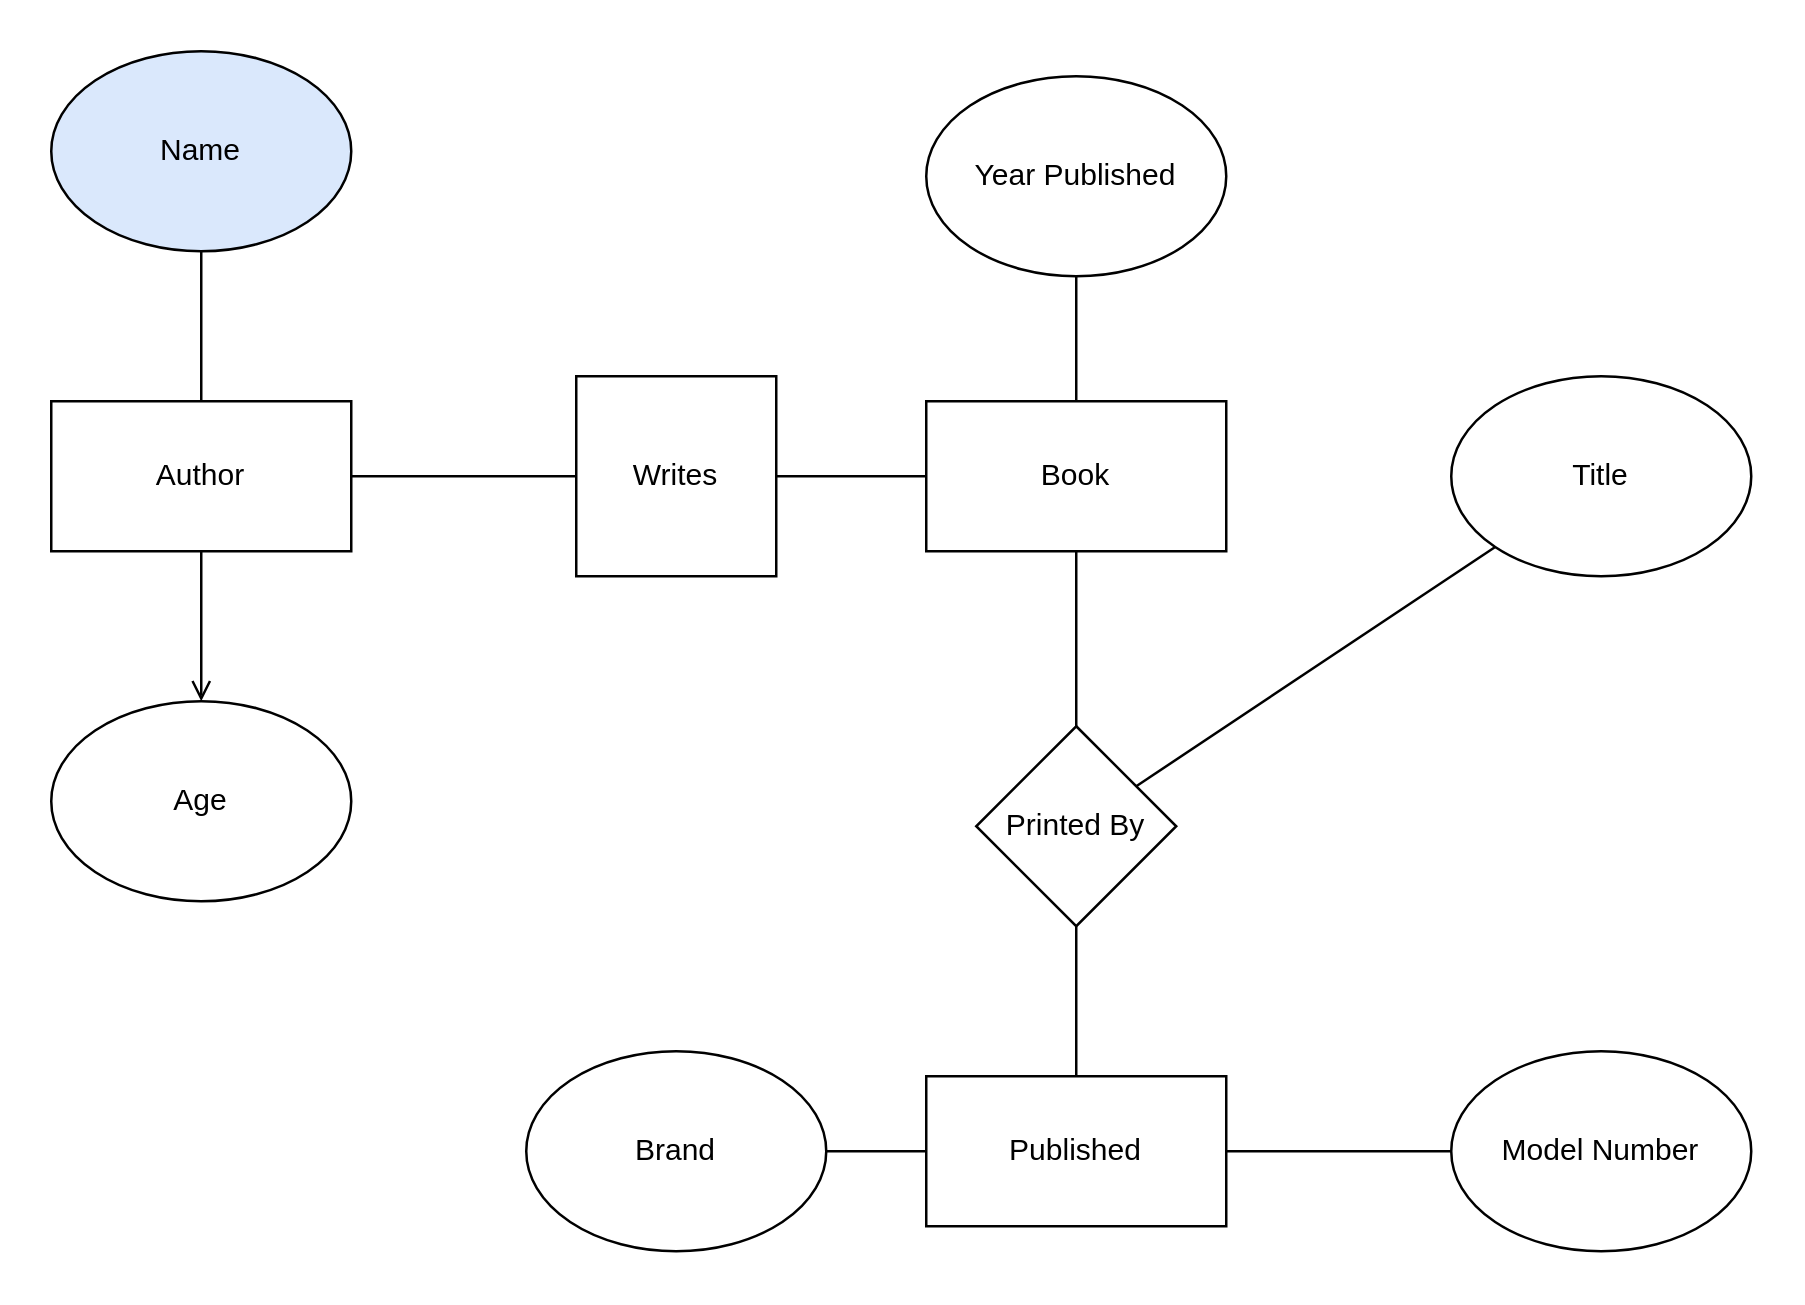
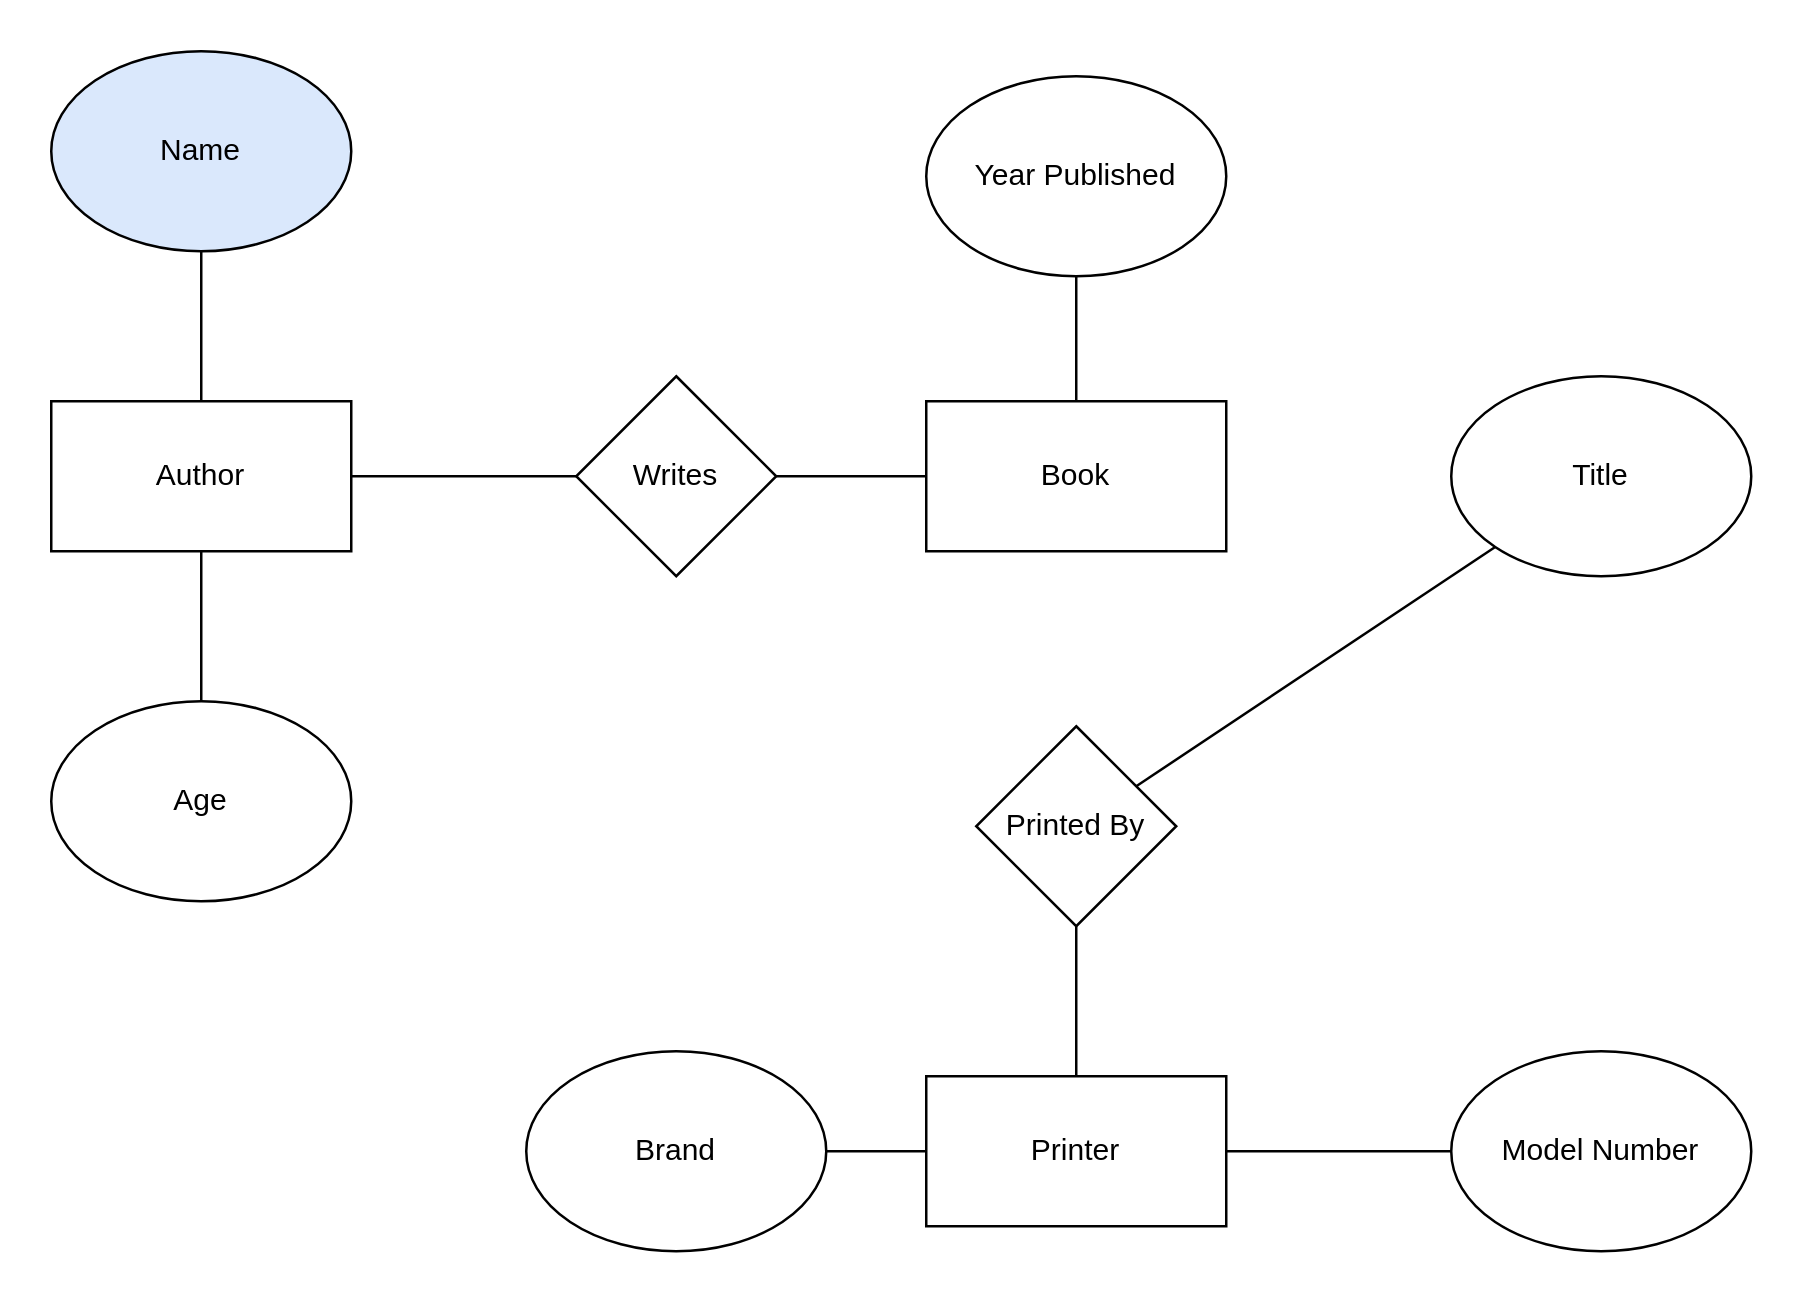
(676, 476) -> (676, 476)
(1076, 638) -> none
(201, 692) -> (201, 694)
(1076, 1151) -> (1076, 1151)
